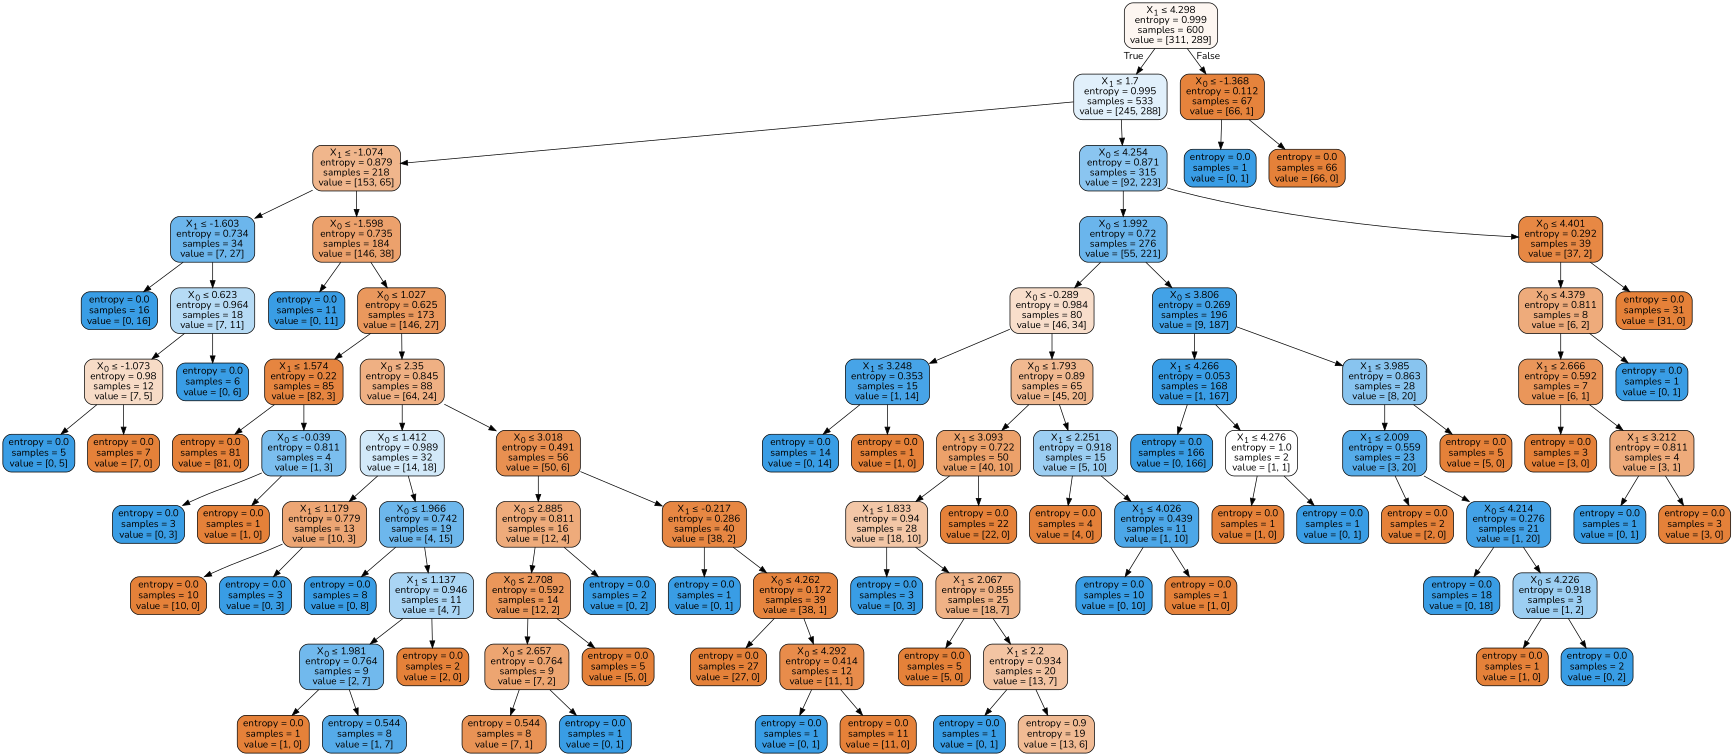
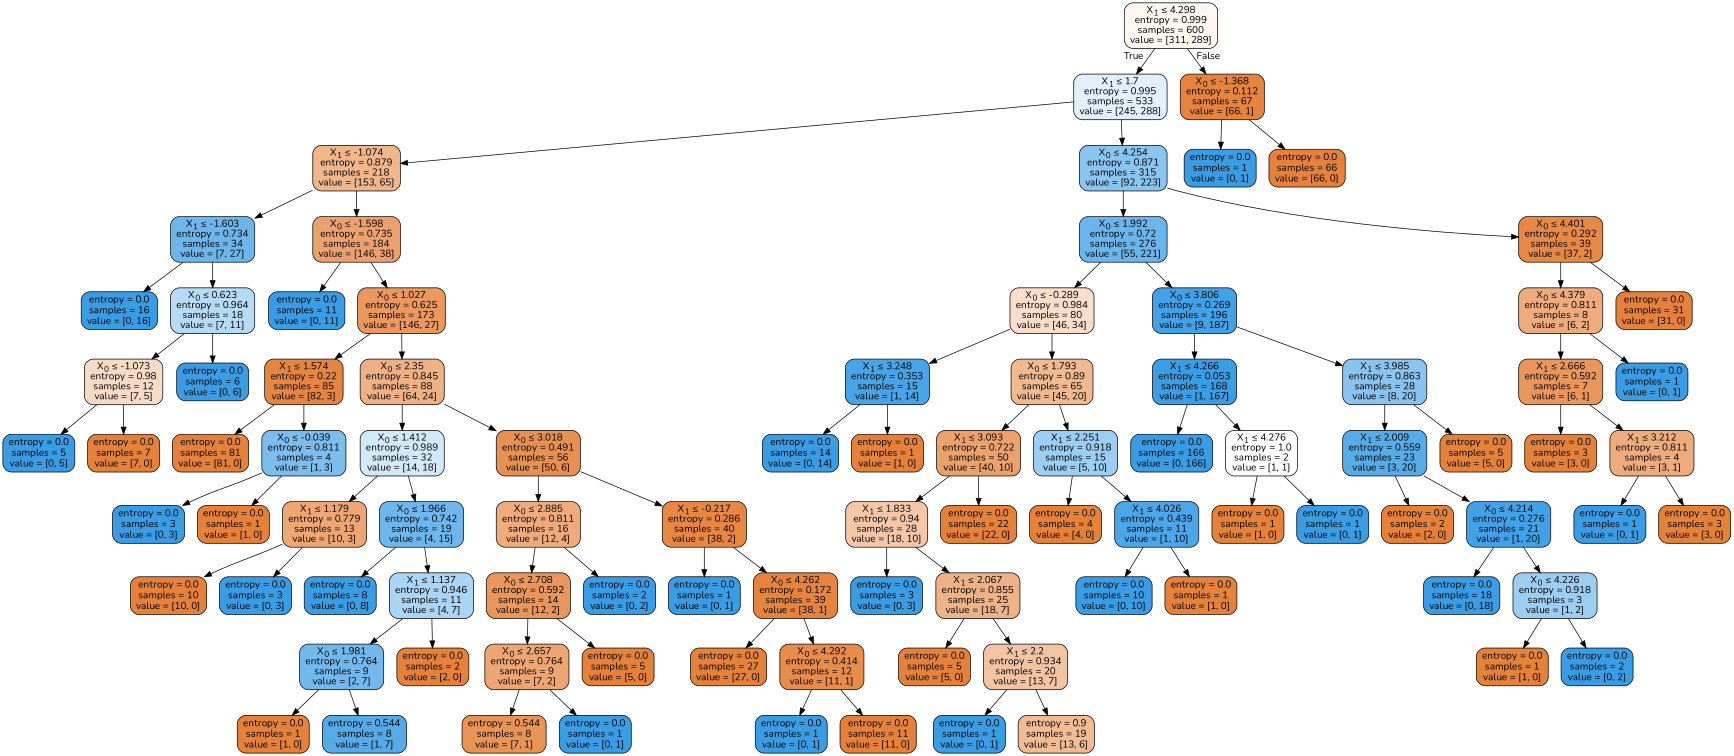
(1056, 734) -> (1056, 734)
